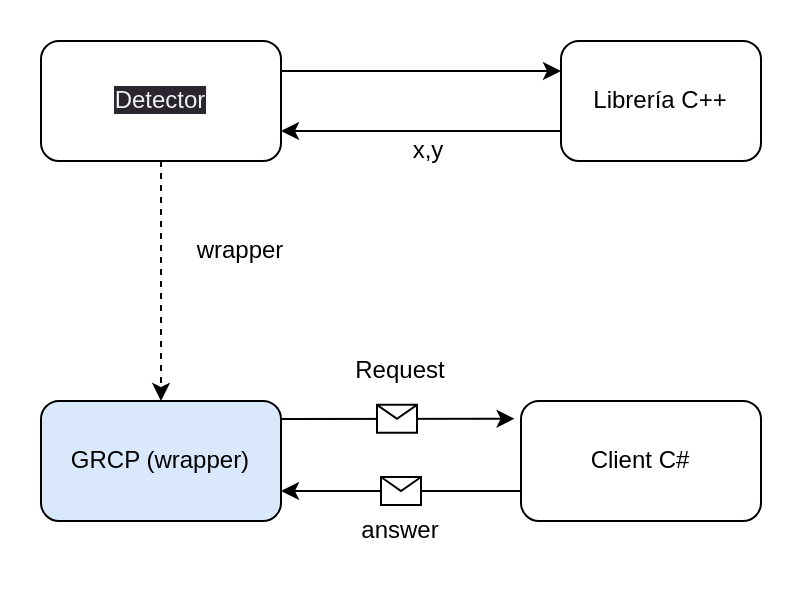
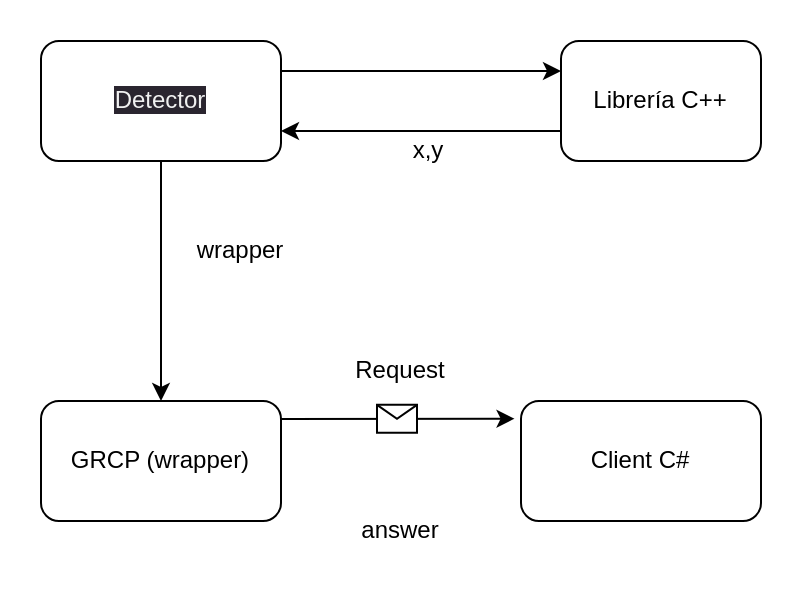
(161, 276) -> (161, 276)
(161, 461) -> (161, 461)
(470, 491) -> none
